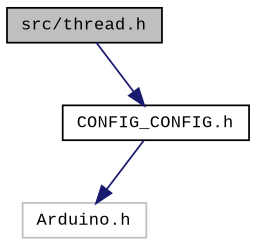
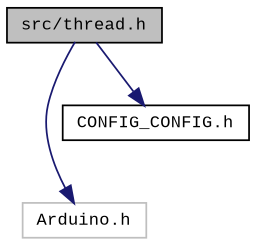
(125, 165) -> (47, 114)
